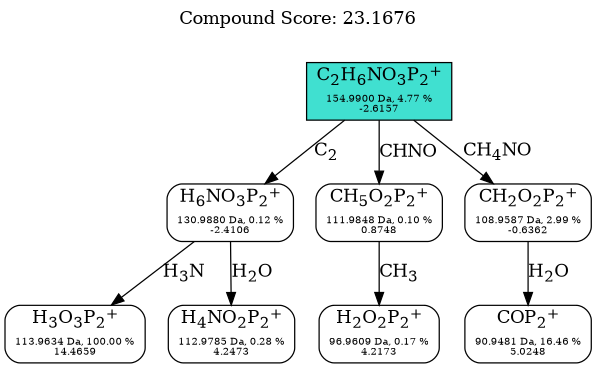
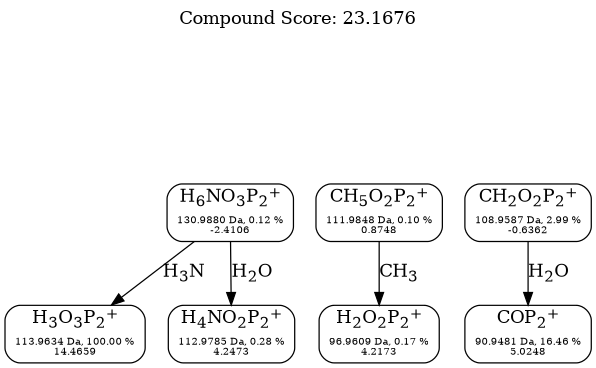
(379, 91) -> none
